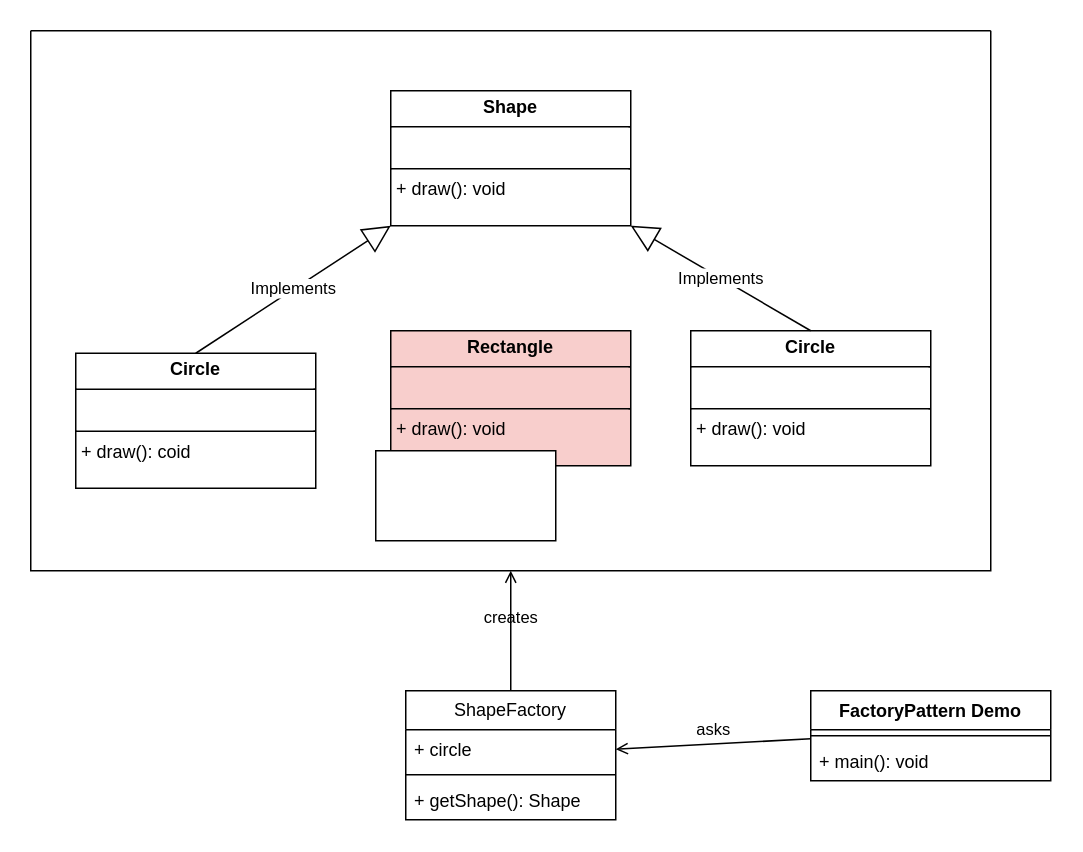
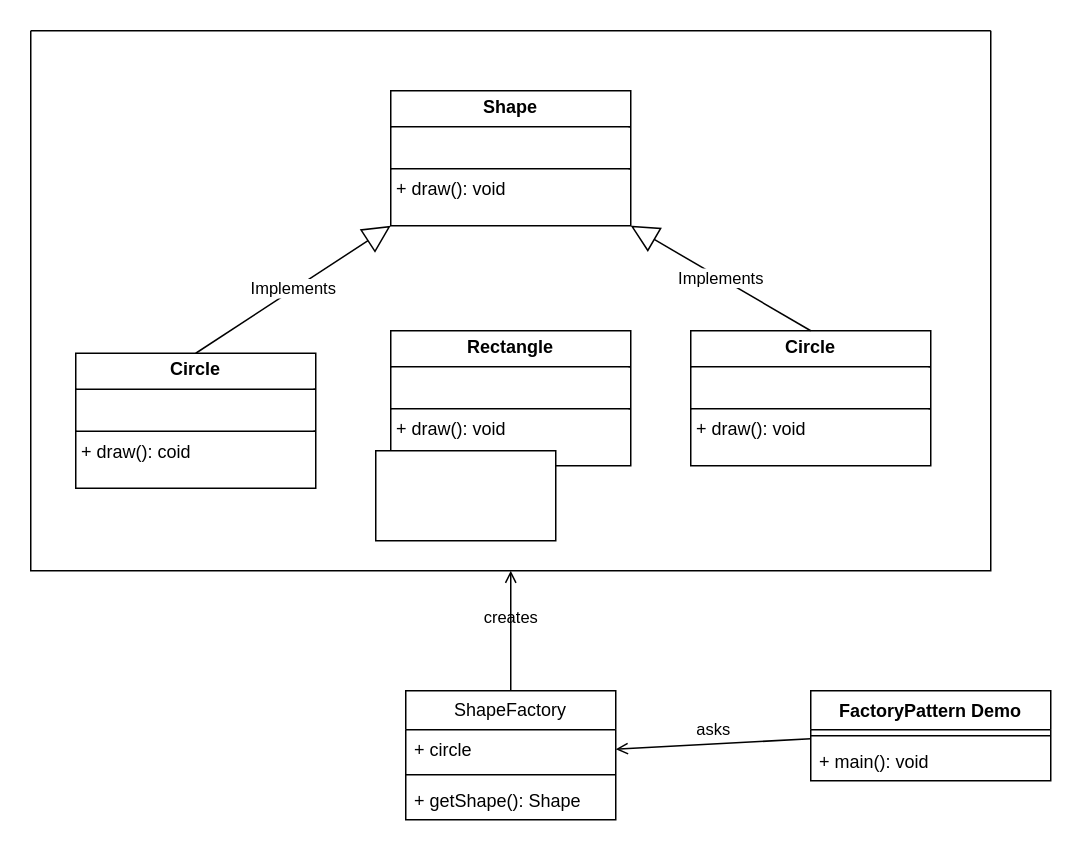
(511, 398) -> (511, 398)
